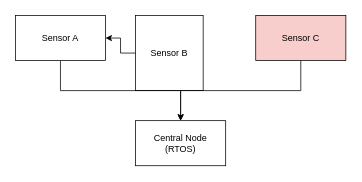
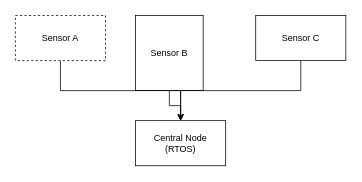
(60, 38) -> (60, 38)
(300, 38) -> (300, 38)
(120, 42) -> (169, 103)
